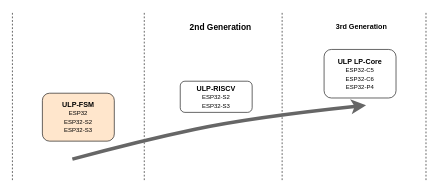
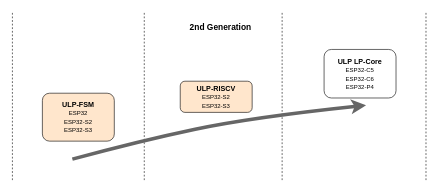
(362, 27) -> none
(216, 97) -> (216, 97)
